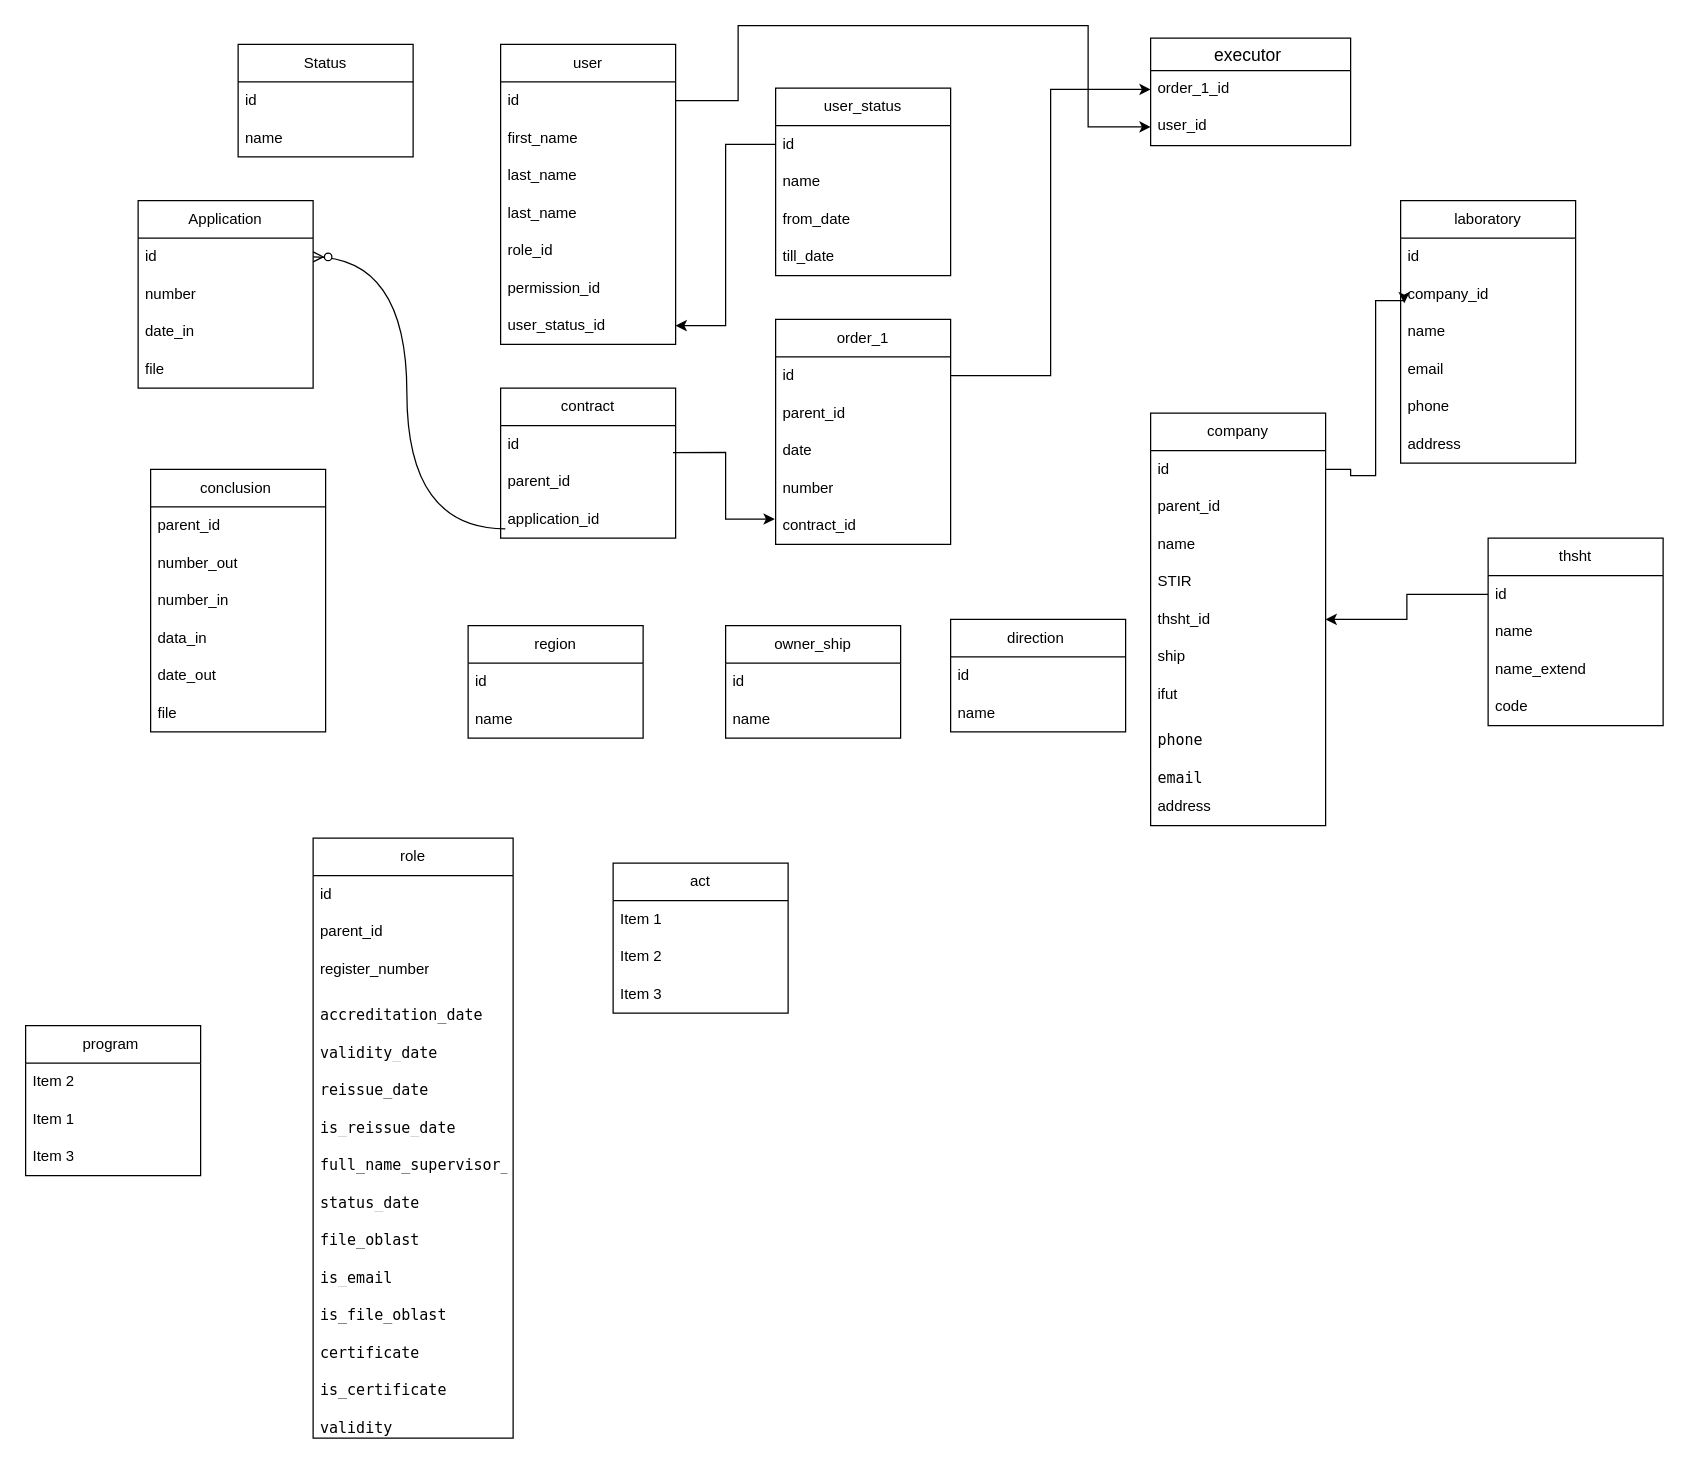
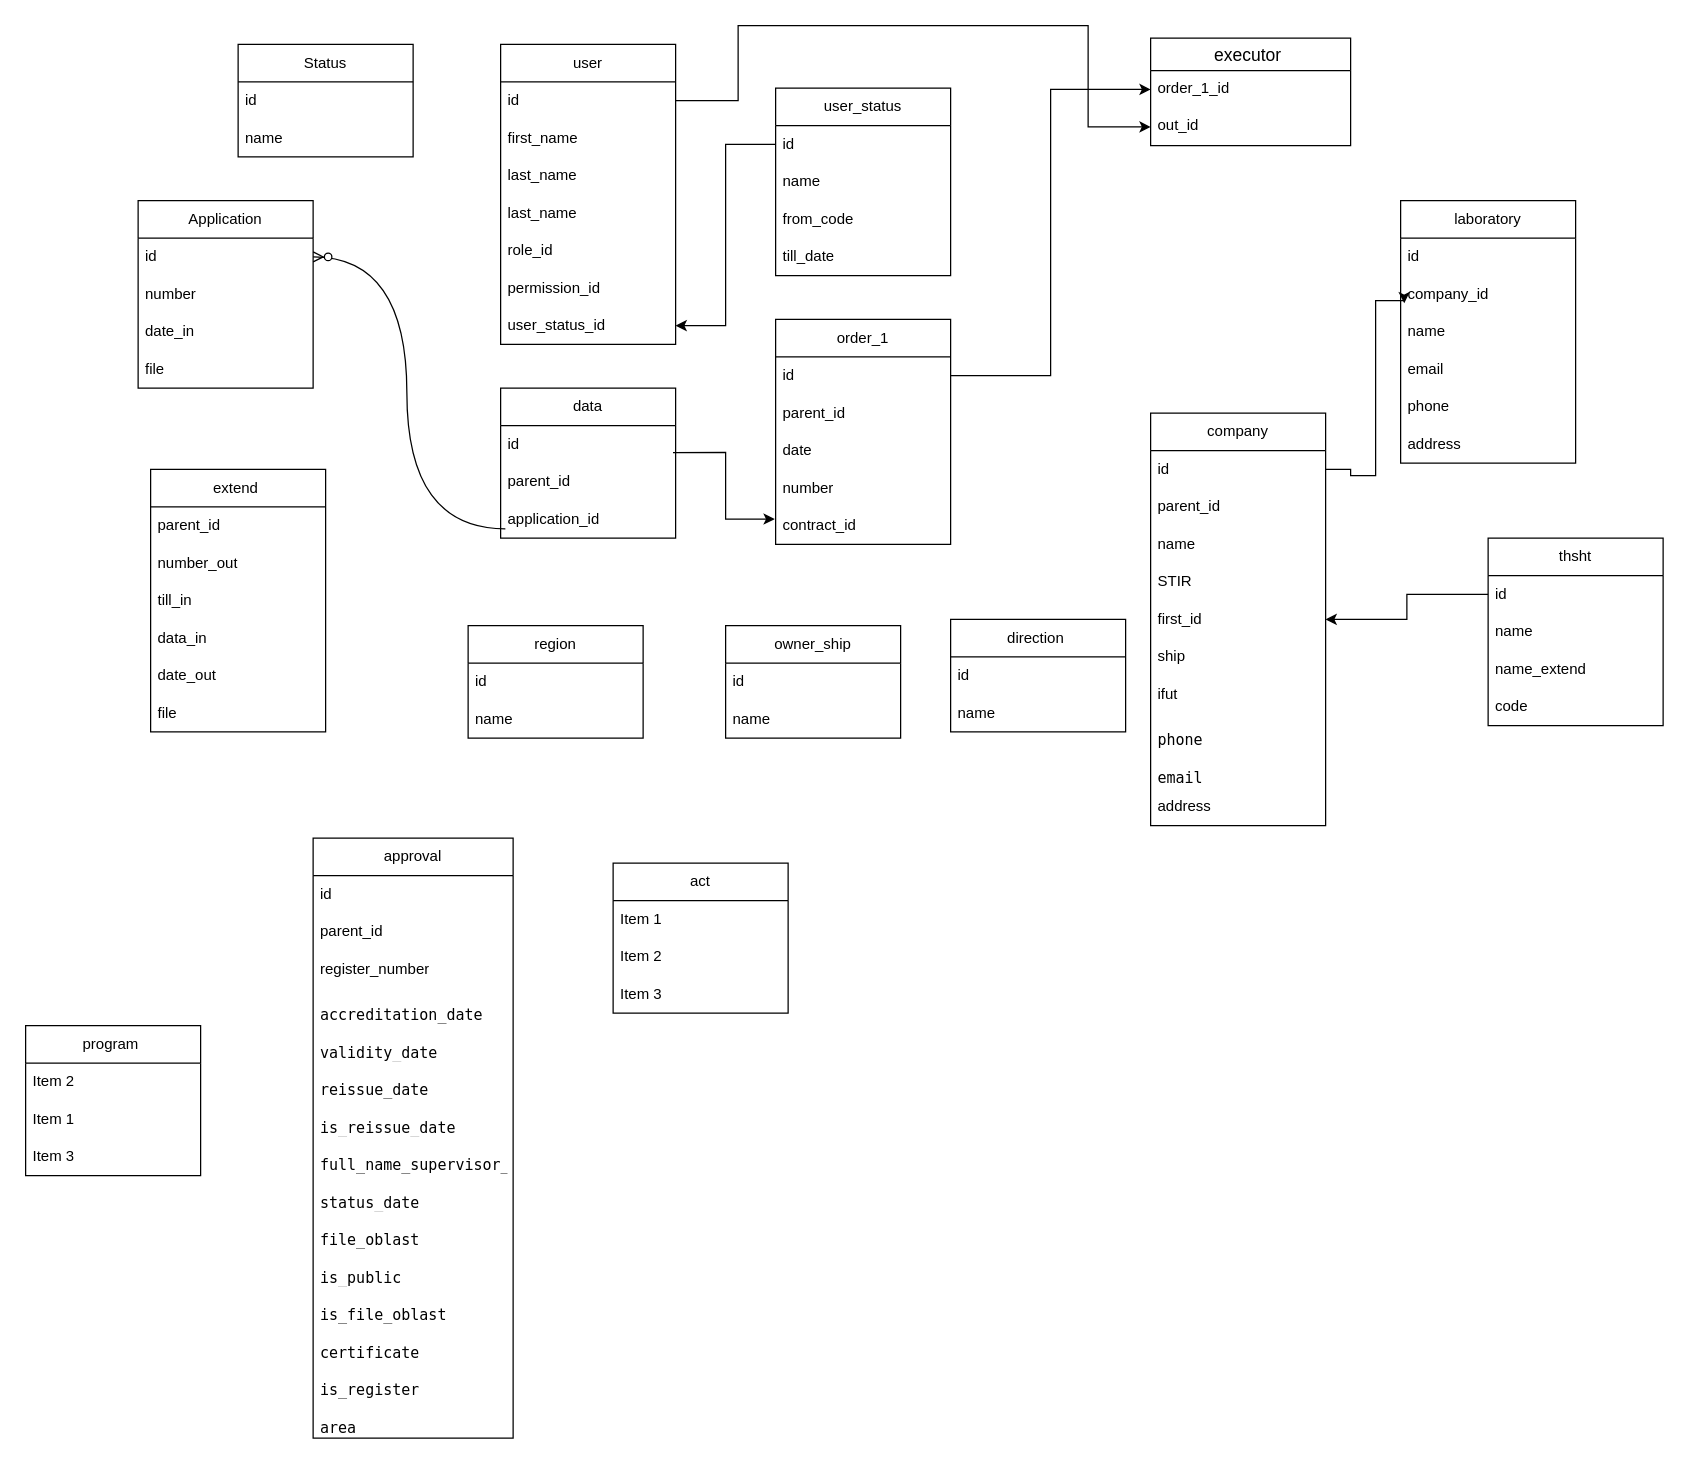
(1186, 126) -> (1181, 126)
(821, 219) -> (821, 219)
(588, 407) -> (588, 407)
(238, 488) -> (238, 488)
(194, 601) -> (180, 601)
(1190, 619) -> (1188, 619)
(413, 857) -> (413, 857)
(348, 1269) -> (353, 1269)
(374, 1382) -> (363, 1382)
(348, 1419) -> (337, 1419)
